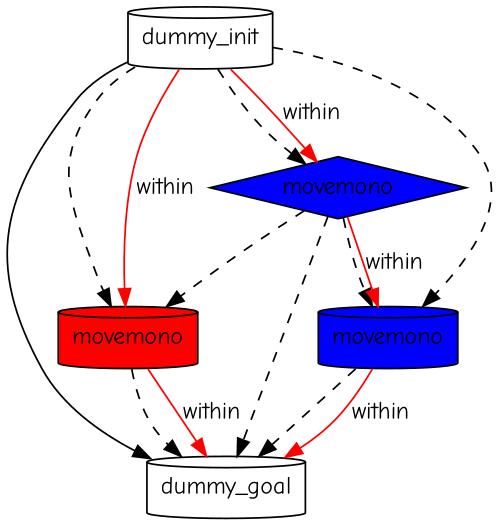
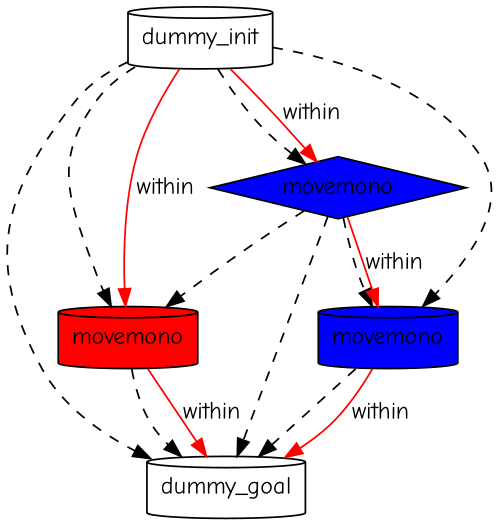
(8, 259) -> (8, 259)
